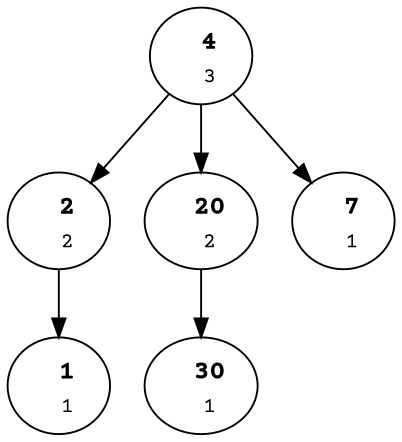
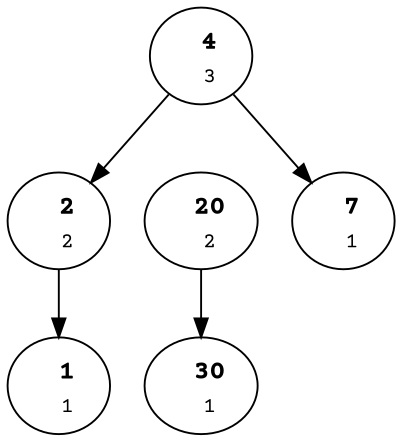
(201, 129) -> none
